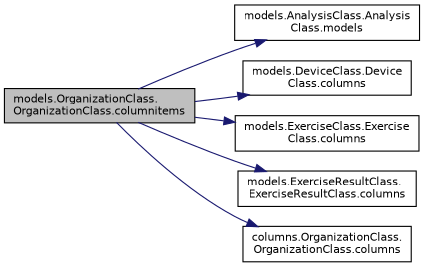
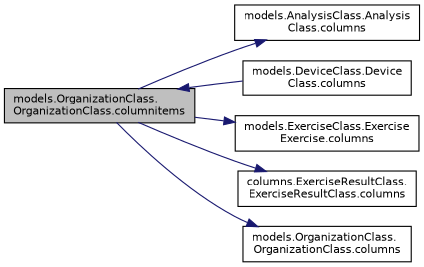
(327, 23) -> (327, 23)
(216, 99) -> (216, 84)
(327, 133) -> (327, 133)
(327, 189) -> (327, 189)
(327, 244) -> (327, 244)
